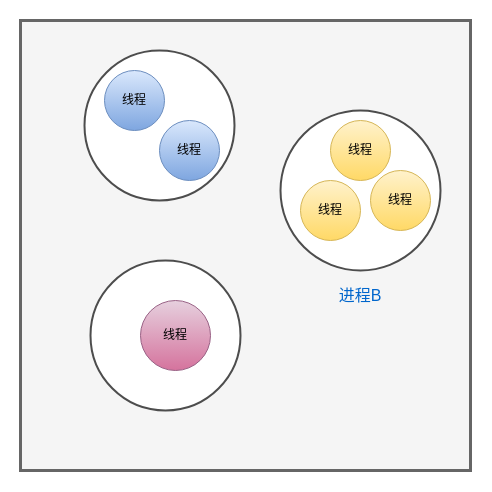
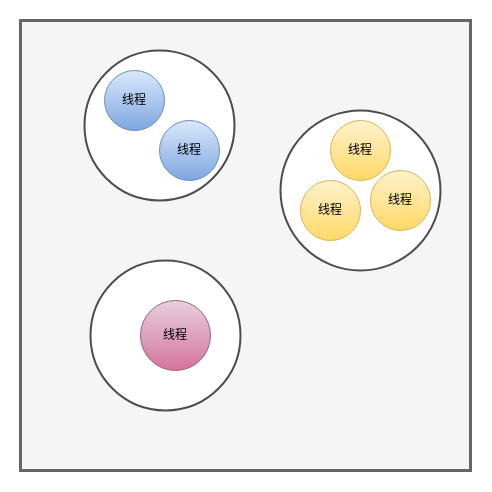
(361, 296) -> none
